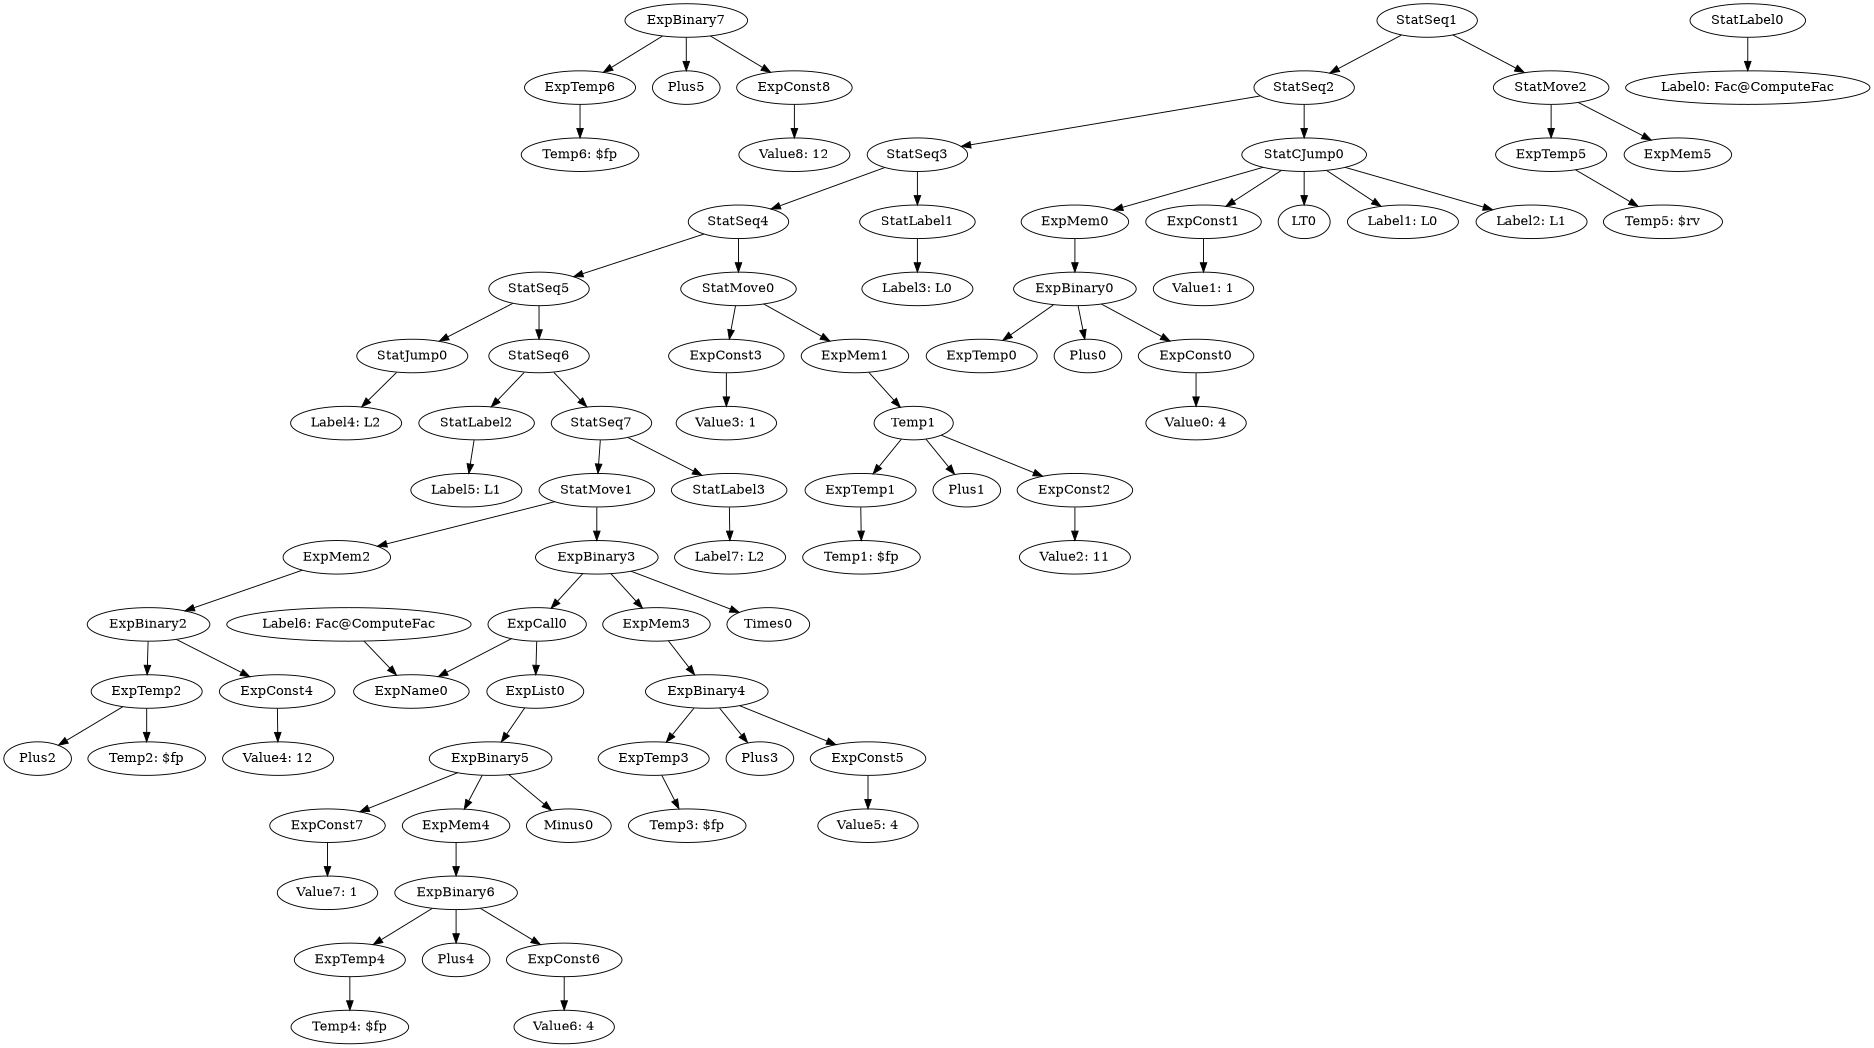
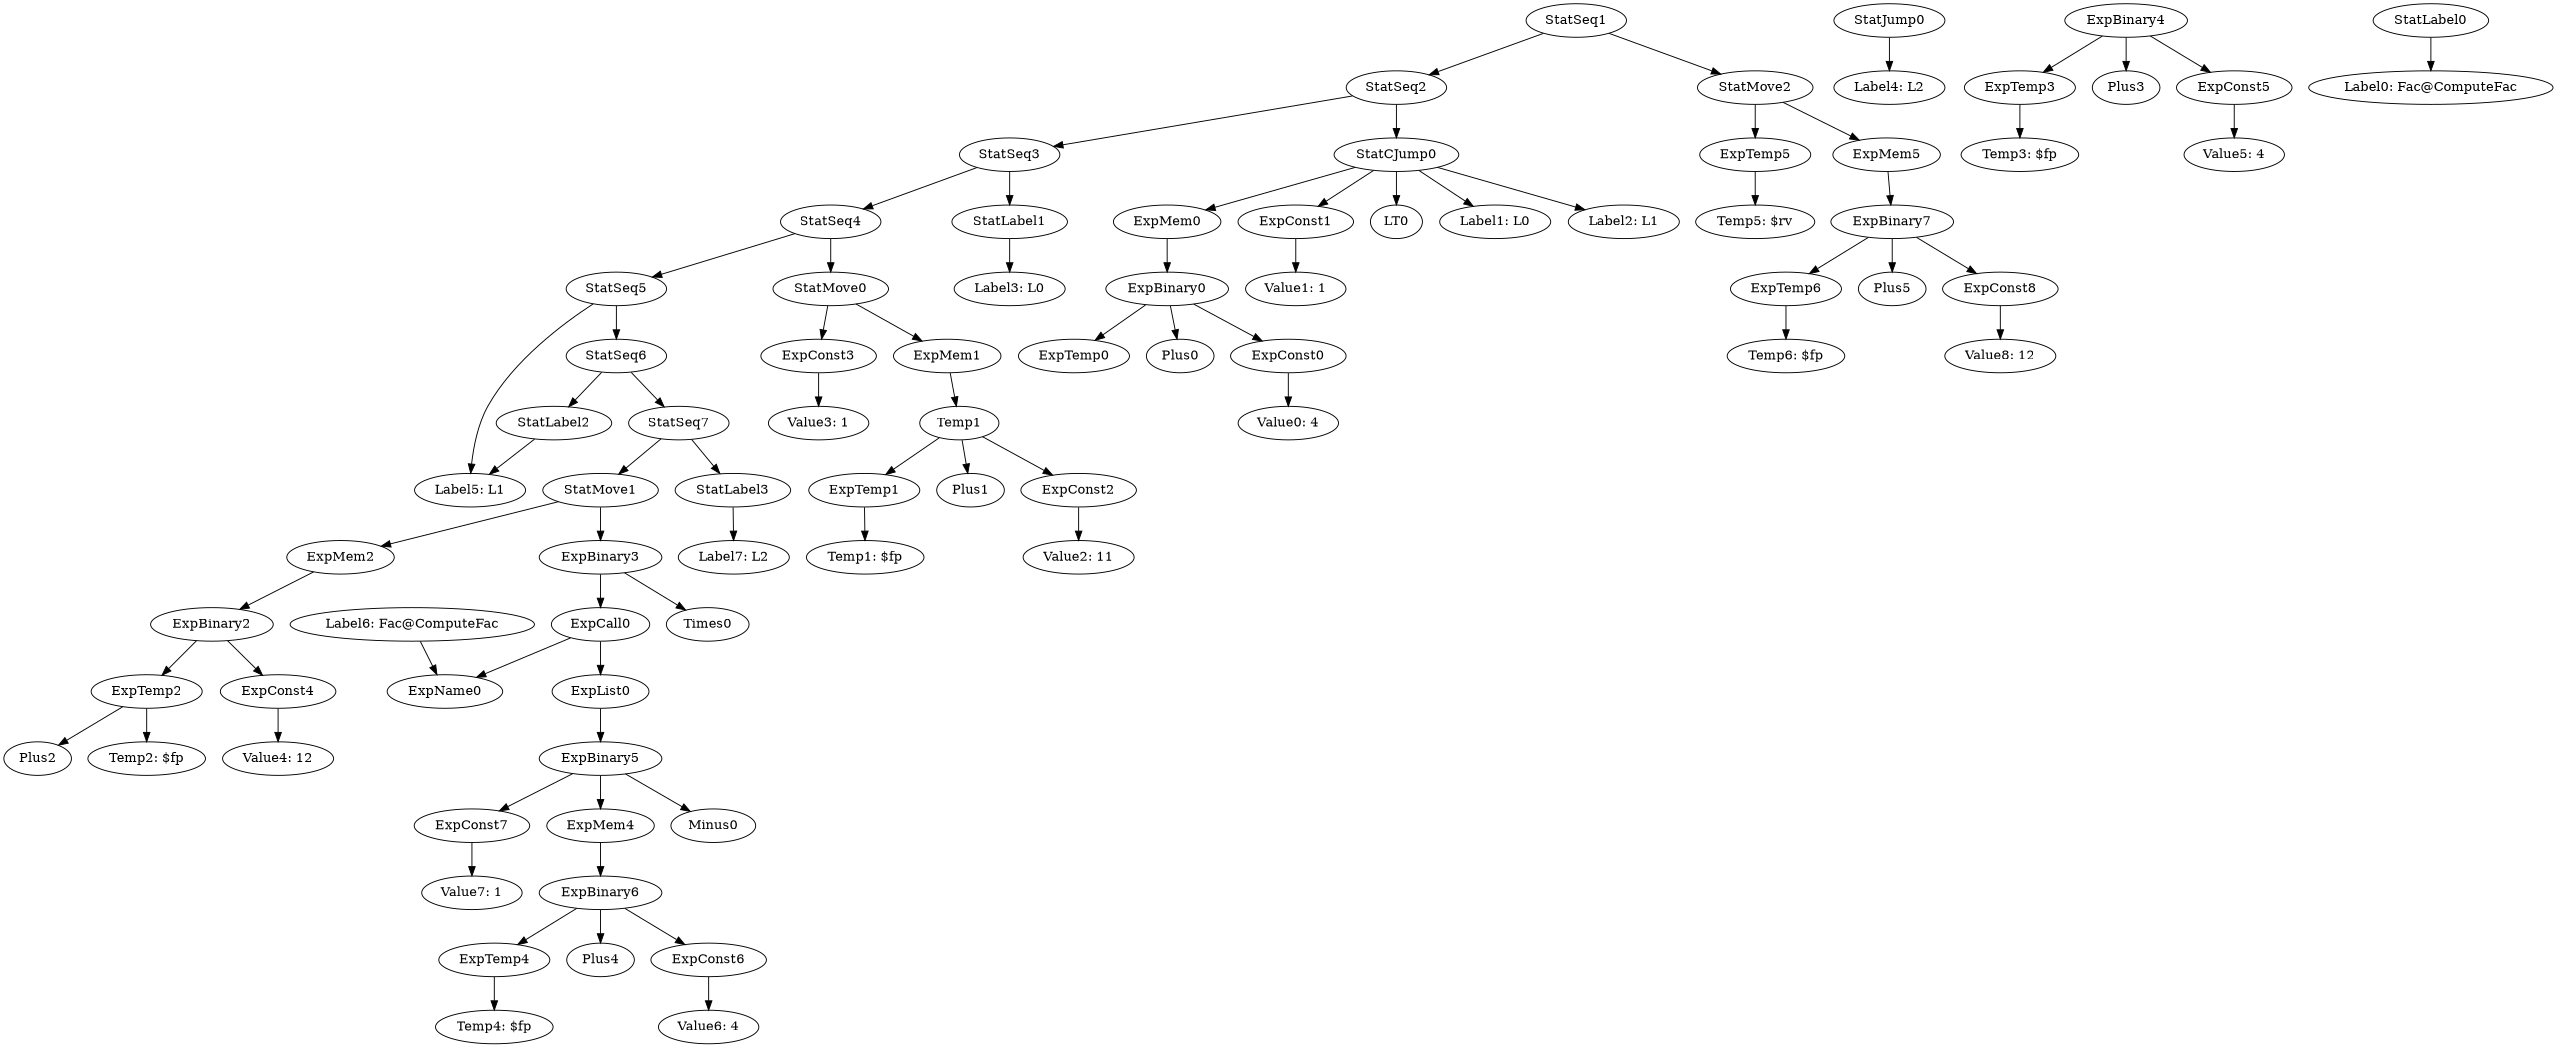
none -> (1889, 184)
(480, 320) -> (514, 371)
(656, 624) -> none
